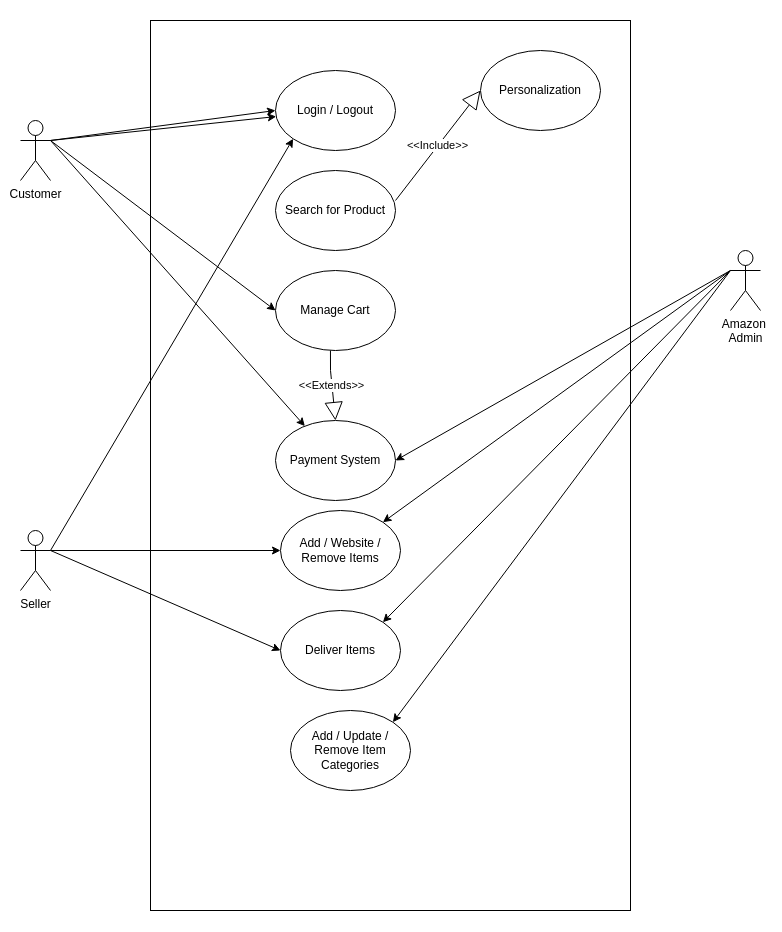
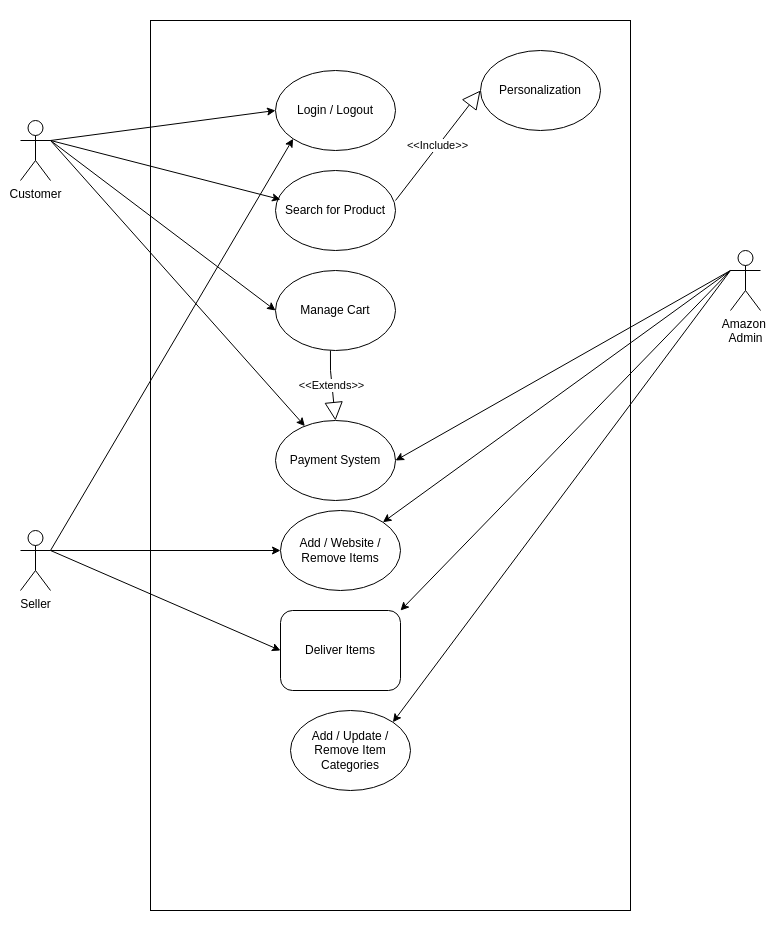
(168, 128) -> (165, 170)
(341, 651) -> (341, 651)
